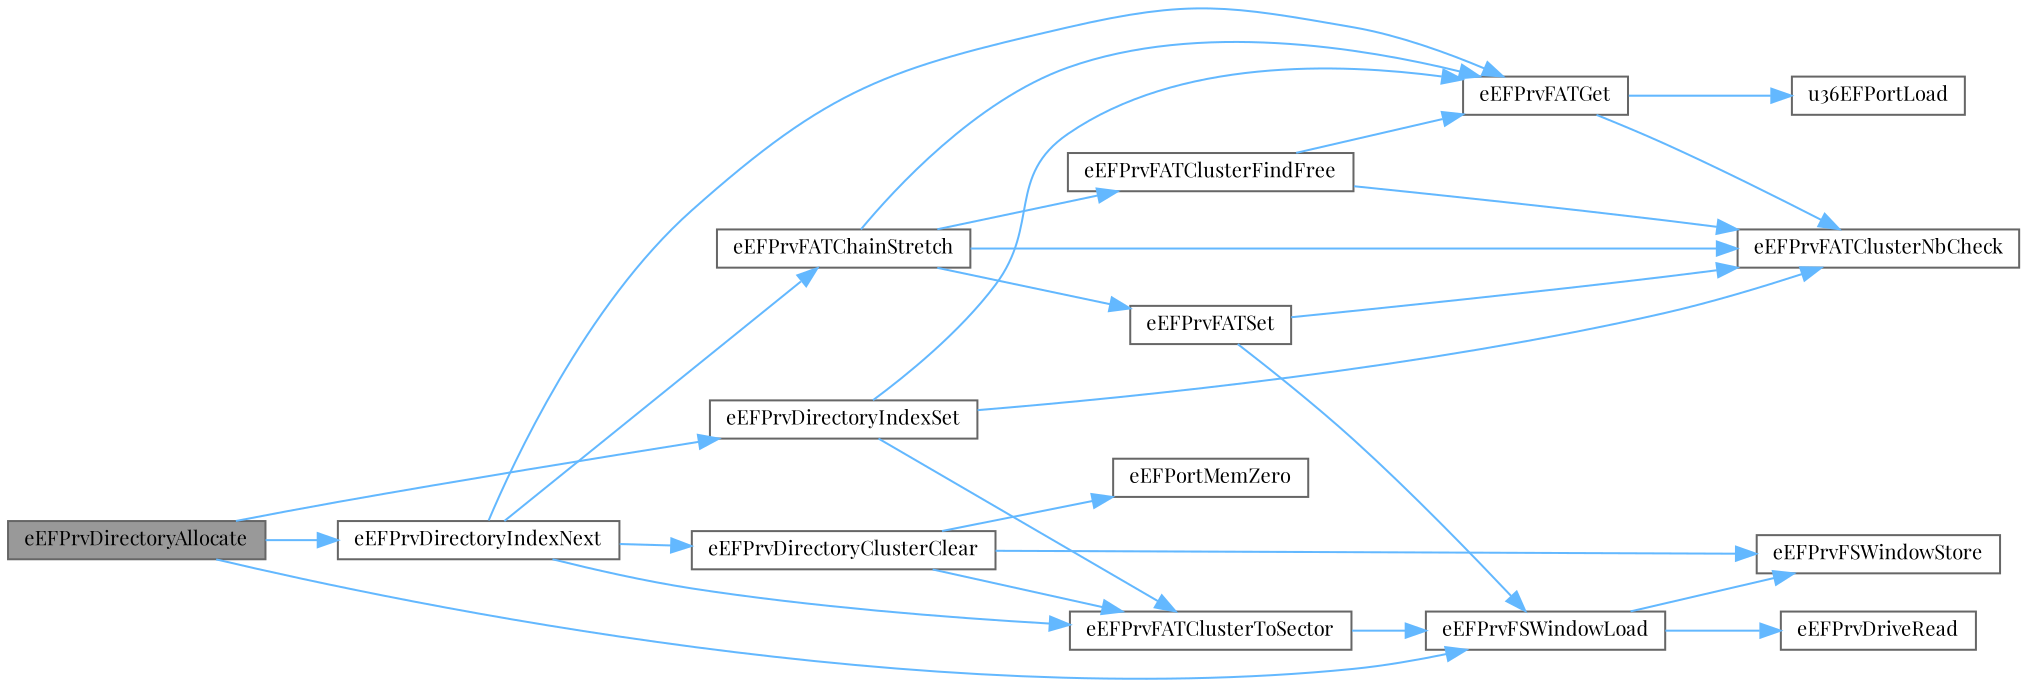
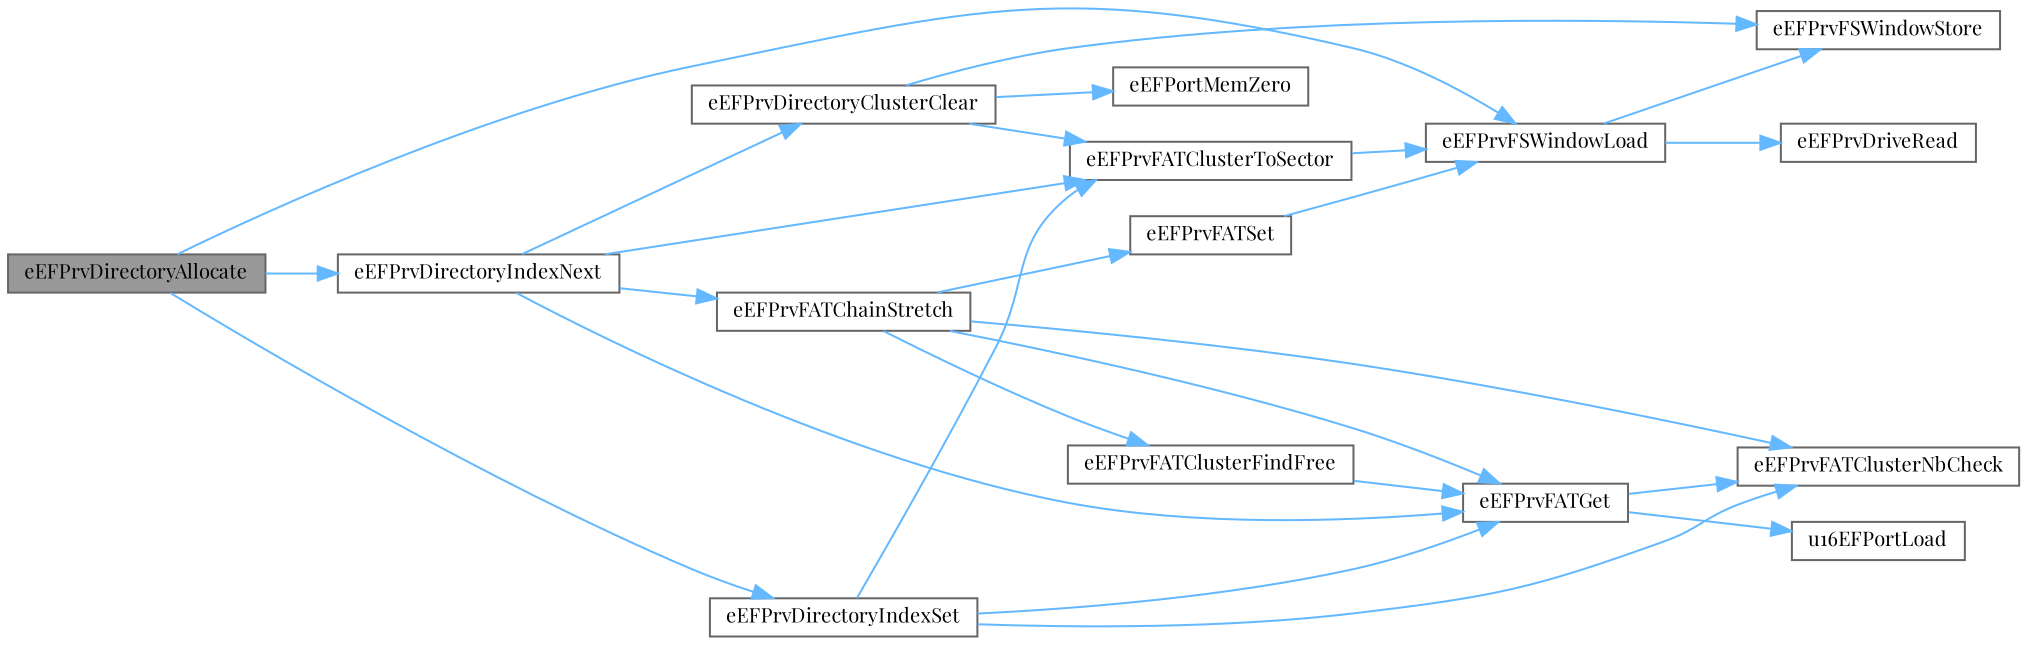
(1878, 96) -> (1878, 541)
(1536, 206) -> none
(1504, 295) -> none
